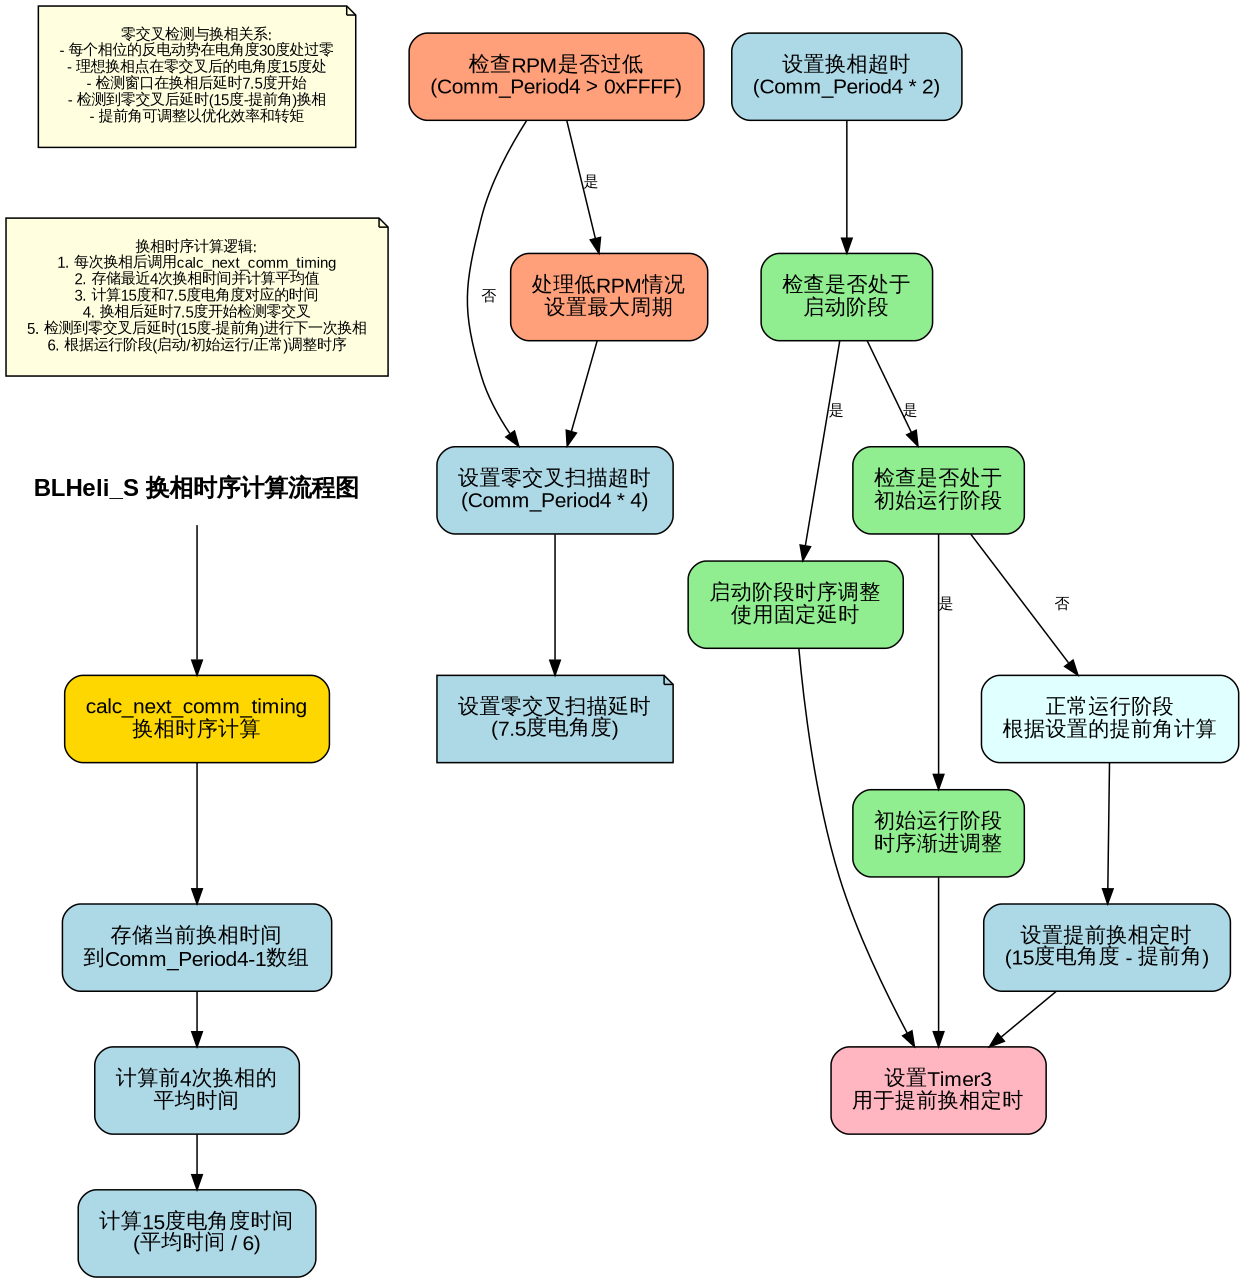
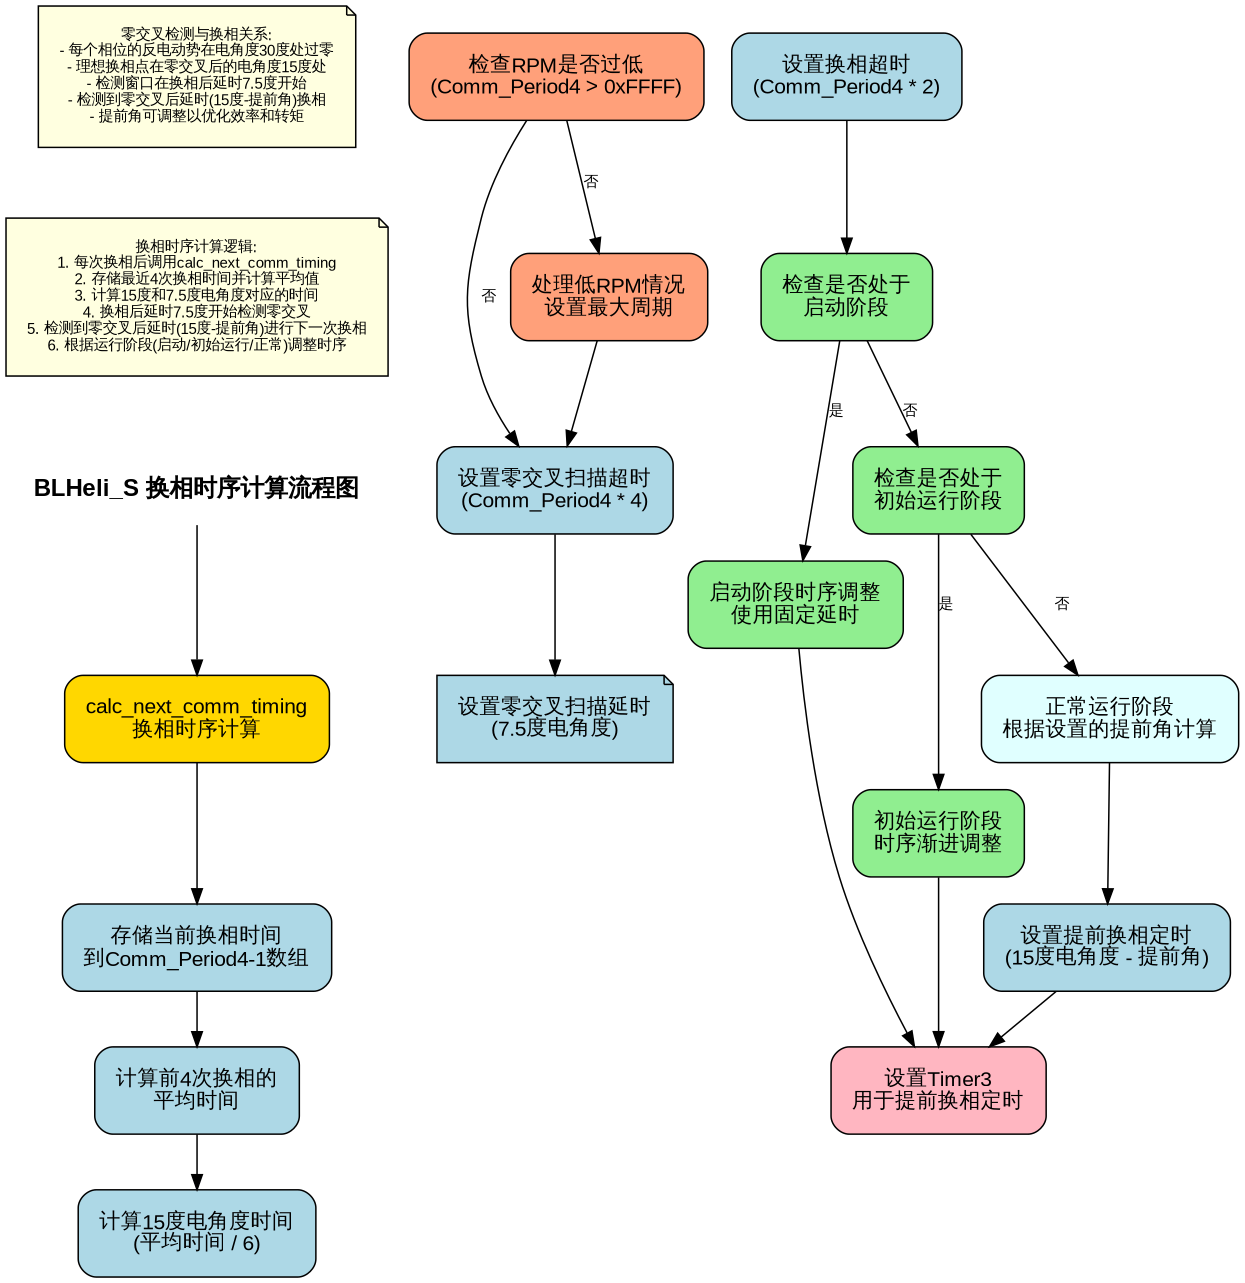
(591, 183) -> (591, 183)
(910, 411) -> (910, 411)
